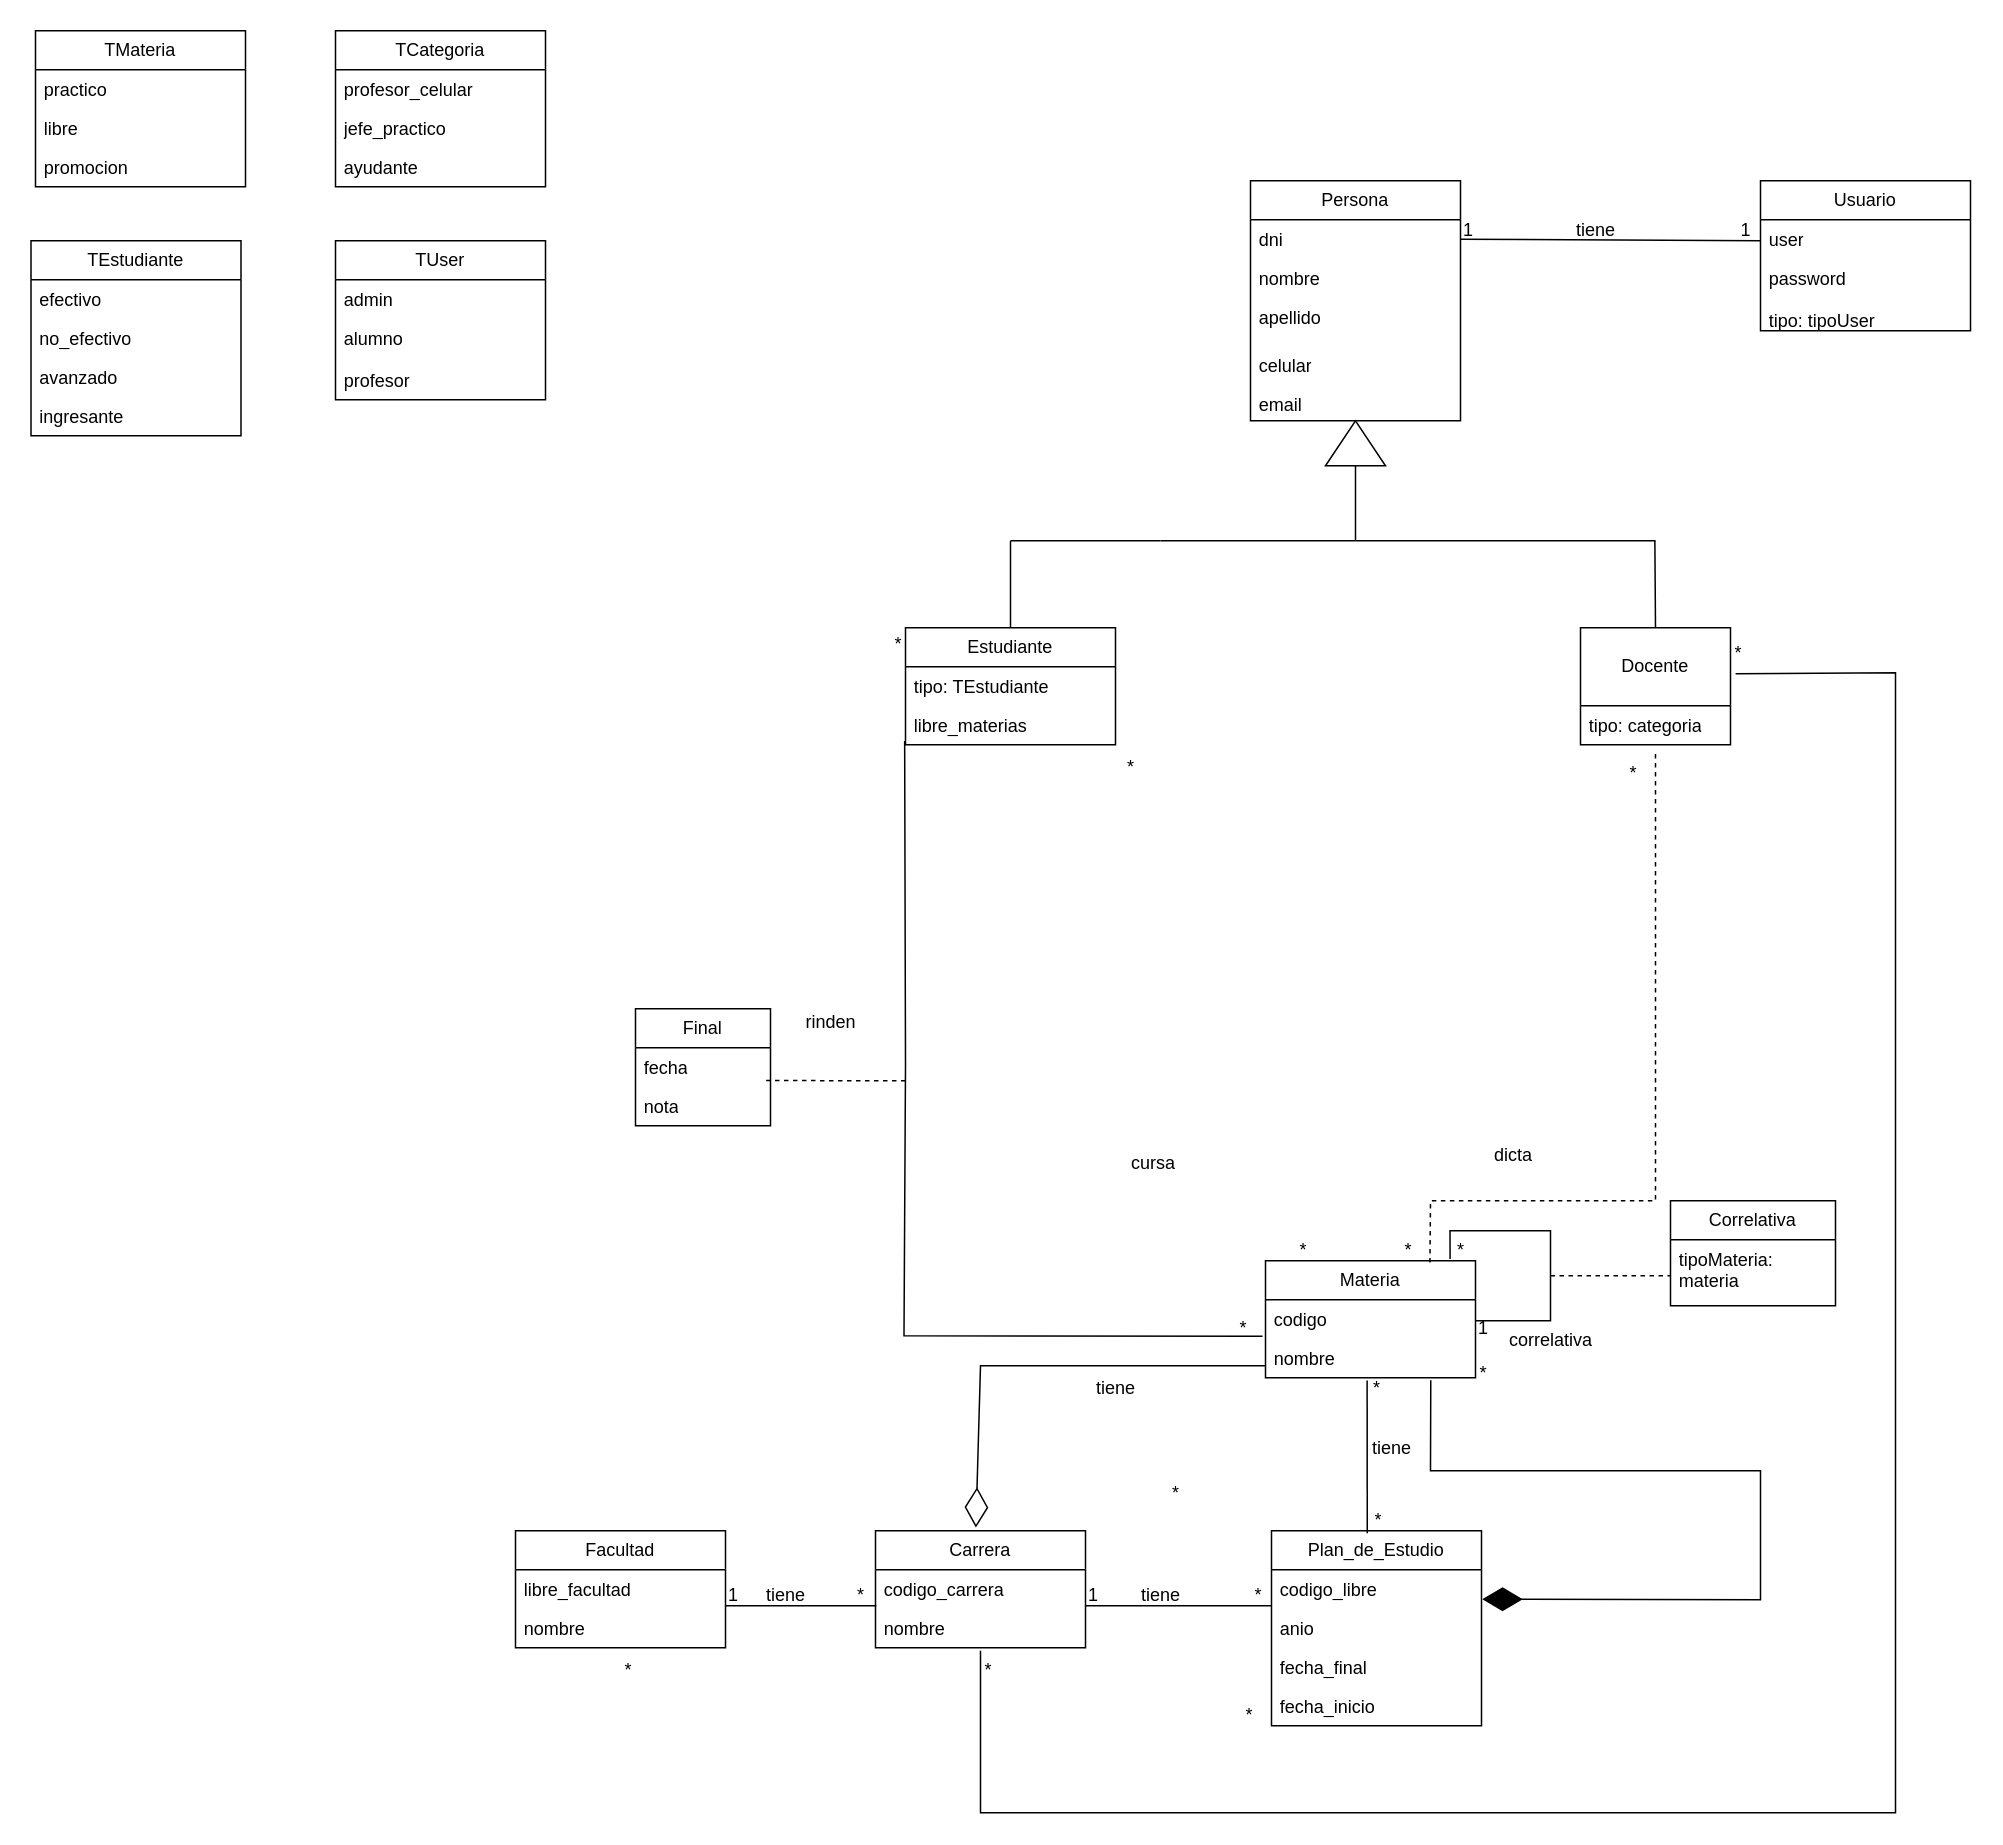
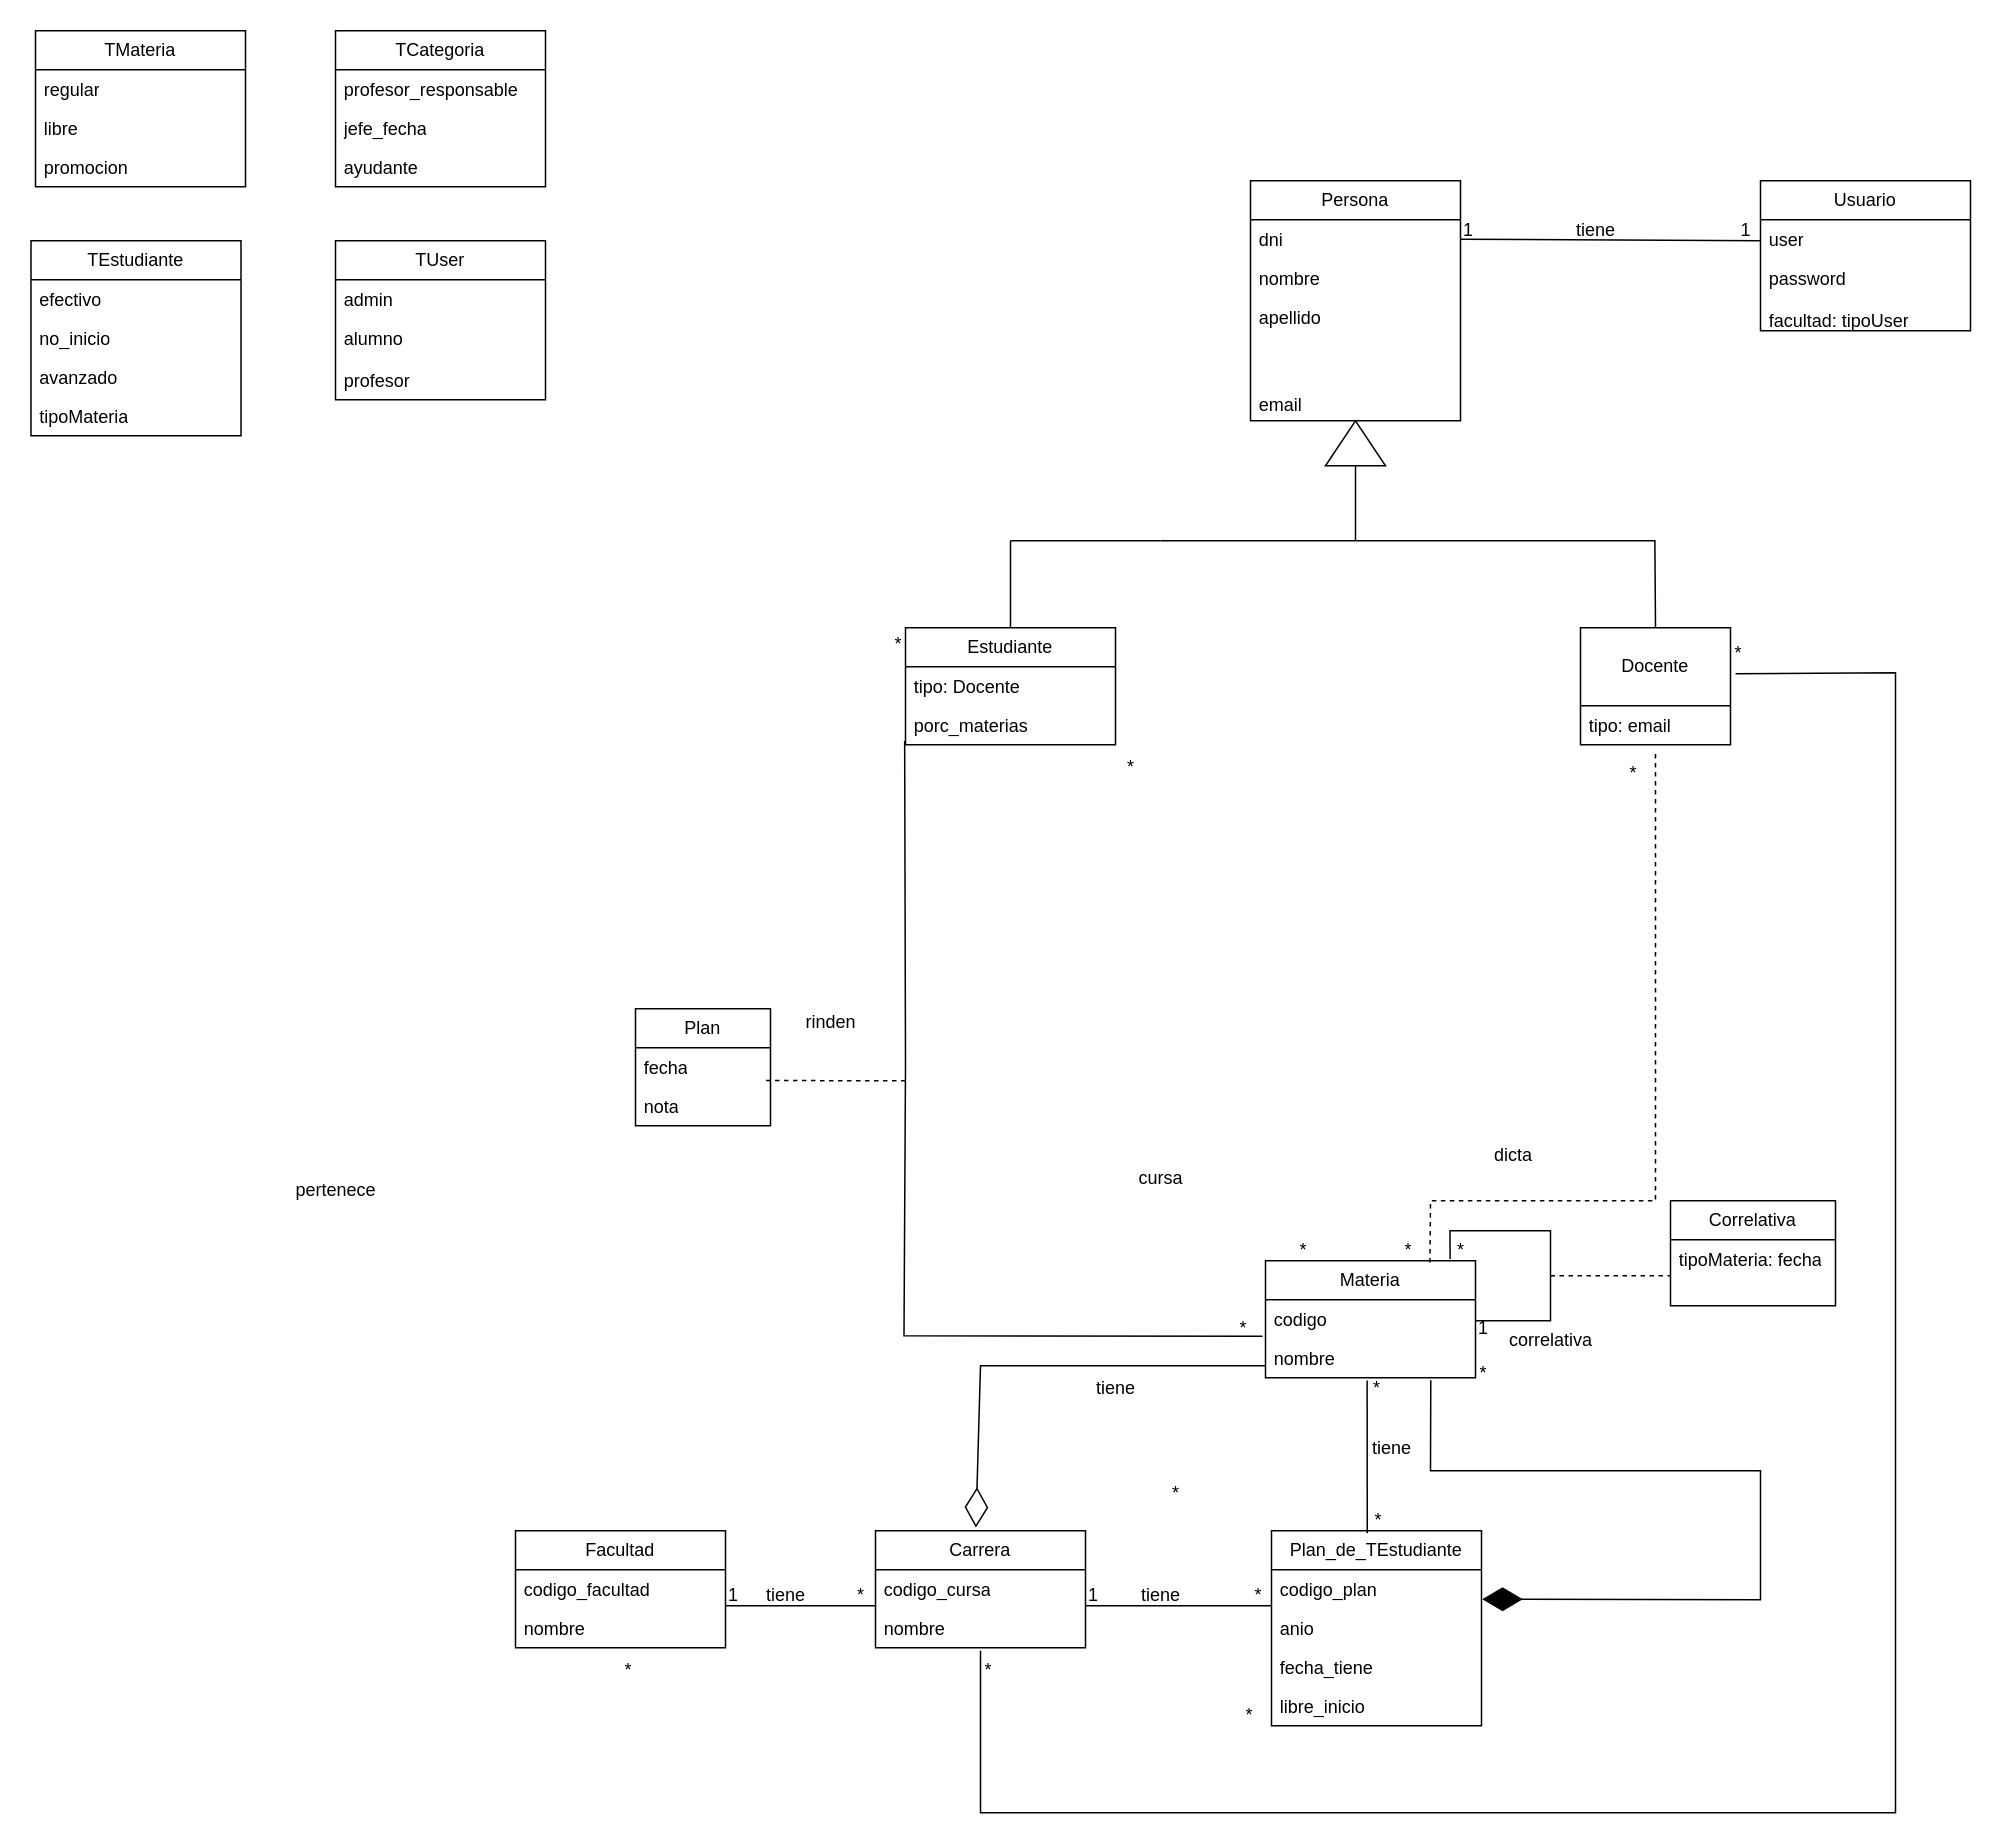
(82, 91) -> (77, 91)
(420, 91) -> (442, 102)
(407, 130) -> (395, 130)
(1830, 322) -> (1851, 322)
(93, 340) -> (78, 340)
(1355, 365) -> none
(88, 418) -> (91, 418)
(991, 688) -> (973, 688)
(978, 727) -> (977, 727)
(1655, 727) -> (1633, 727)
(703, 1028) -> (703, 1028)
(1153, 1163) -> (1160, 1178)
none -> (335, 1190)
(1754, 1272) -> (1754, 1272)
(1376, 1550) -> (1376, 1550)
(588, 1591) -> (595, 1591)
(952, 1591) -> (942, 1591)
(1334, 1591) -> (1331, 1591)
(1331, 1669) -> (1333, 1669)
(1334, 1708) -> (1329, 1708)
